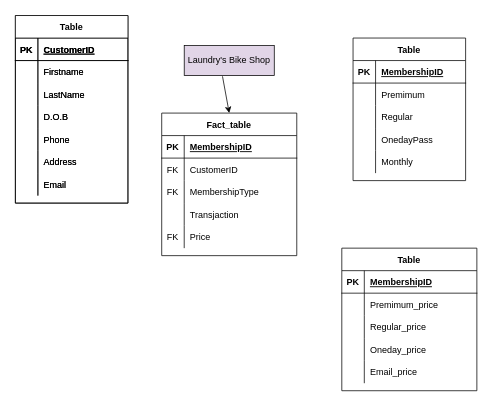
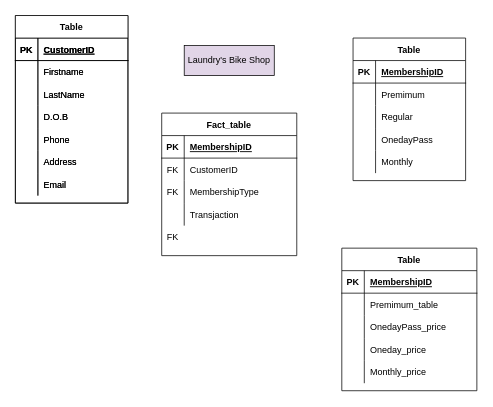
(225, 92) -> none
(240, 237) -> none
(403, 305) -> (403, 305)
(400, 327) -> (409, 327)
(394, 372) -> (400, 372)
